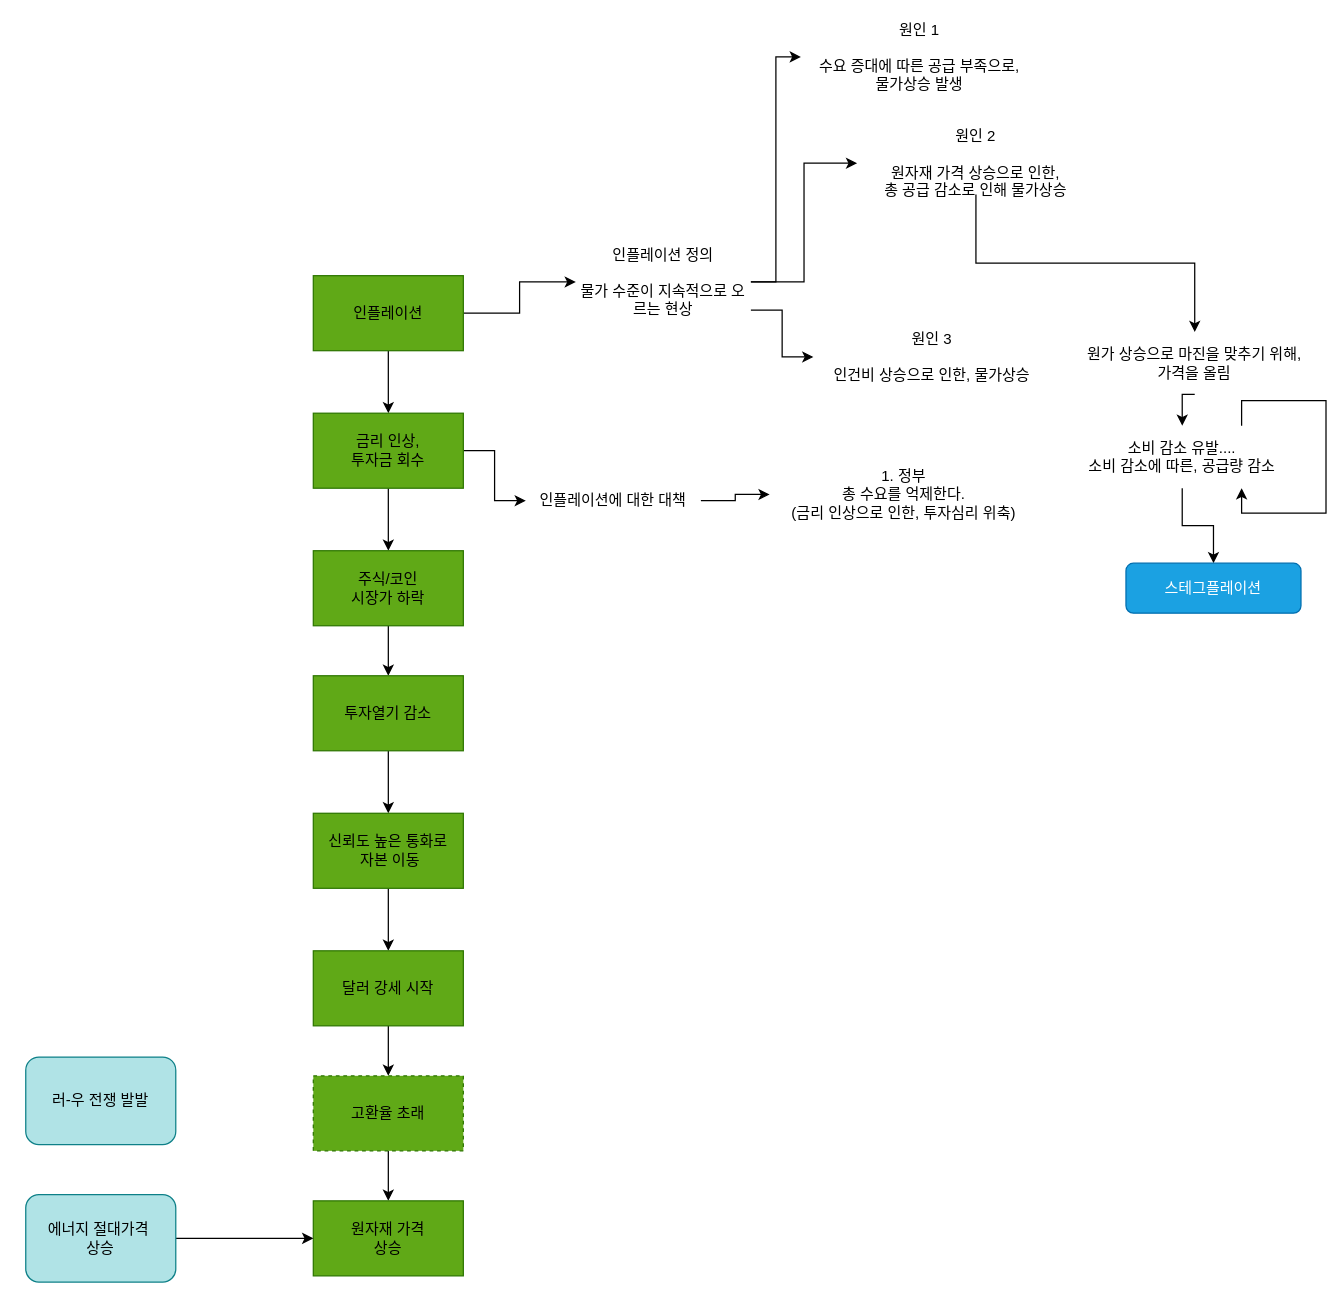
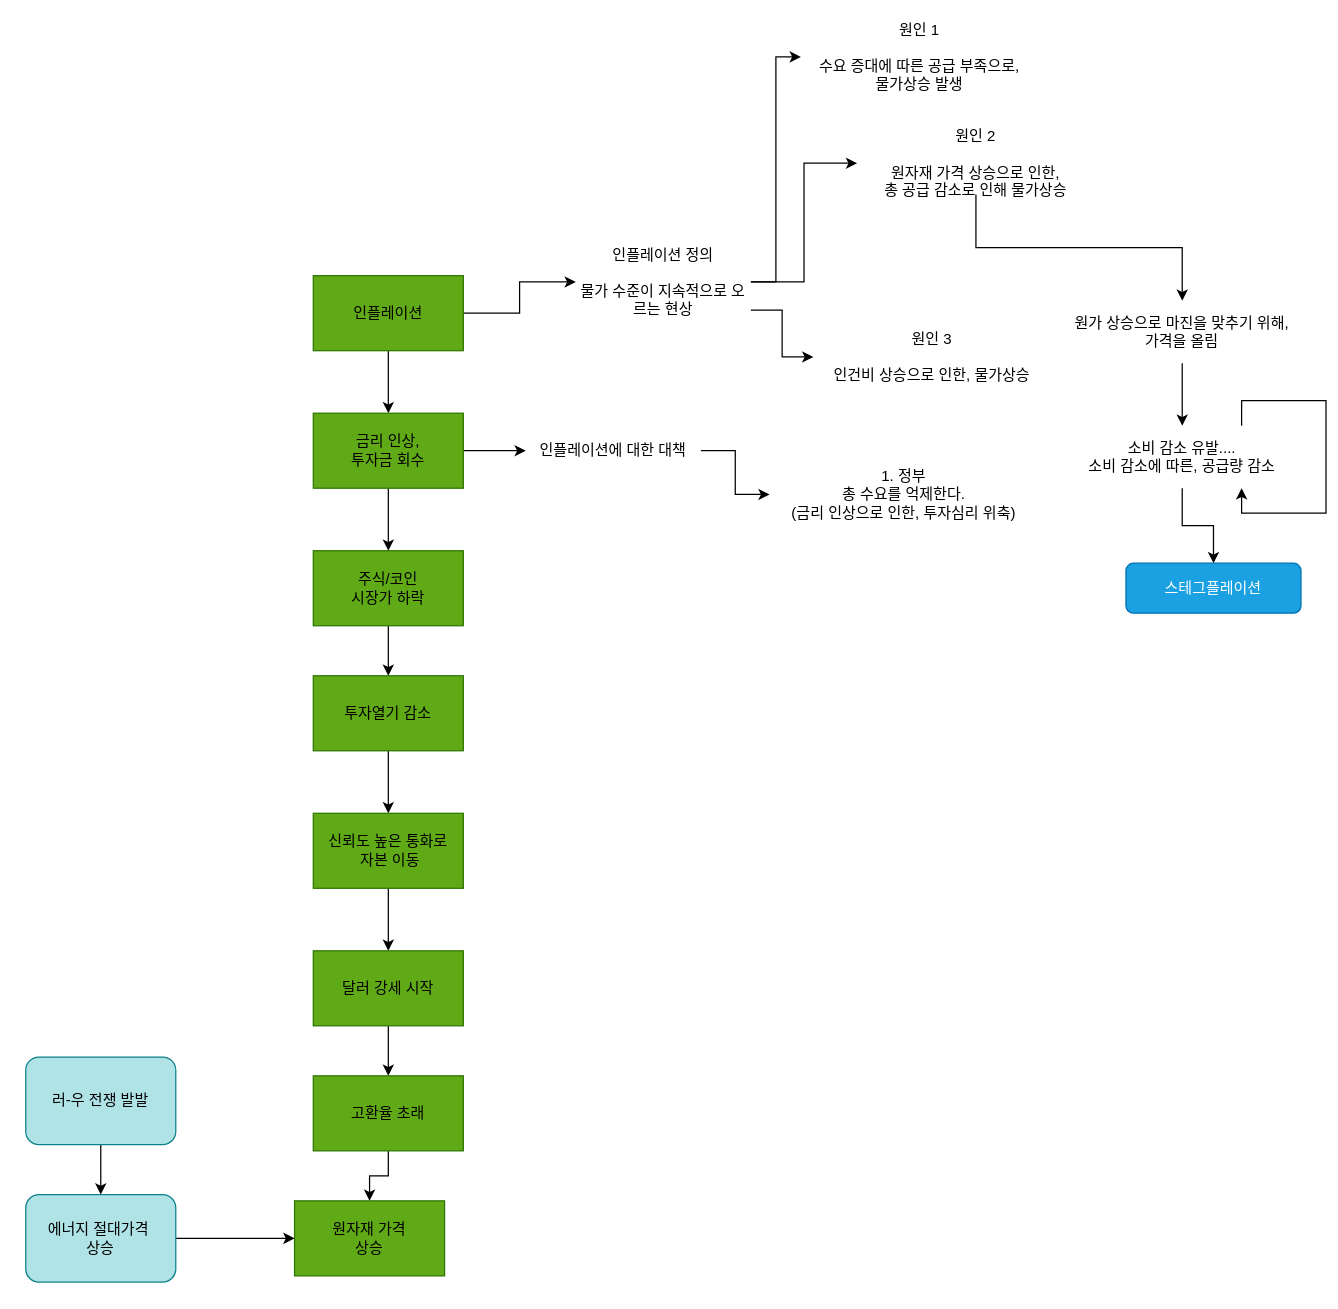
(1194, 363) -> (1182, 332)
(613, 501) -> (613, 451)
(388, 1113) -> (388, 1113)
none -> (101, 1165)
(388, 1238) -> (369, 1238)
